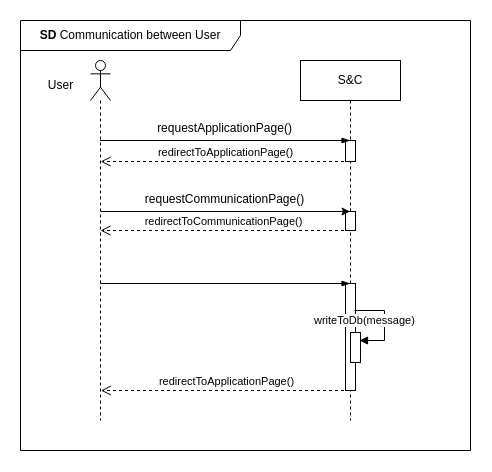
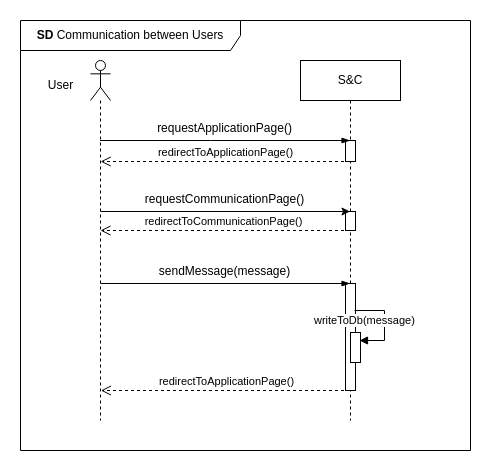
(131, 36) -> (131, 36)
none -> (225, 272)
